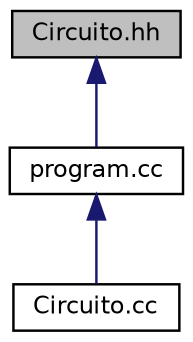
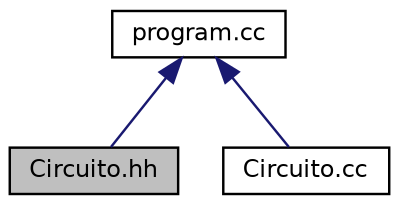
(96, 115) -> (139, 112)
